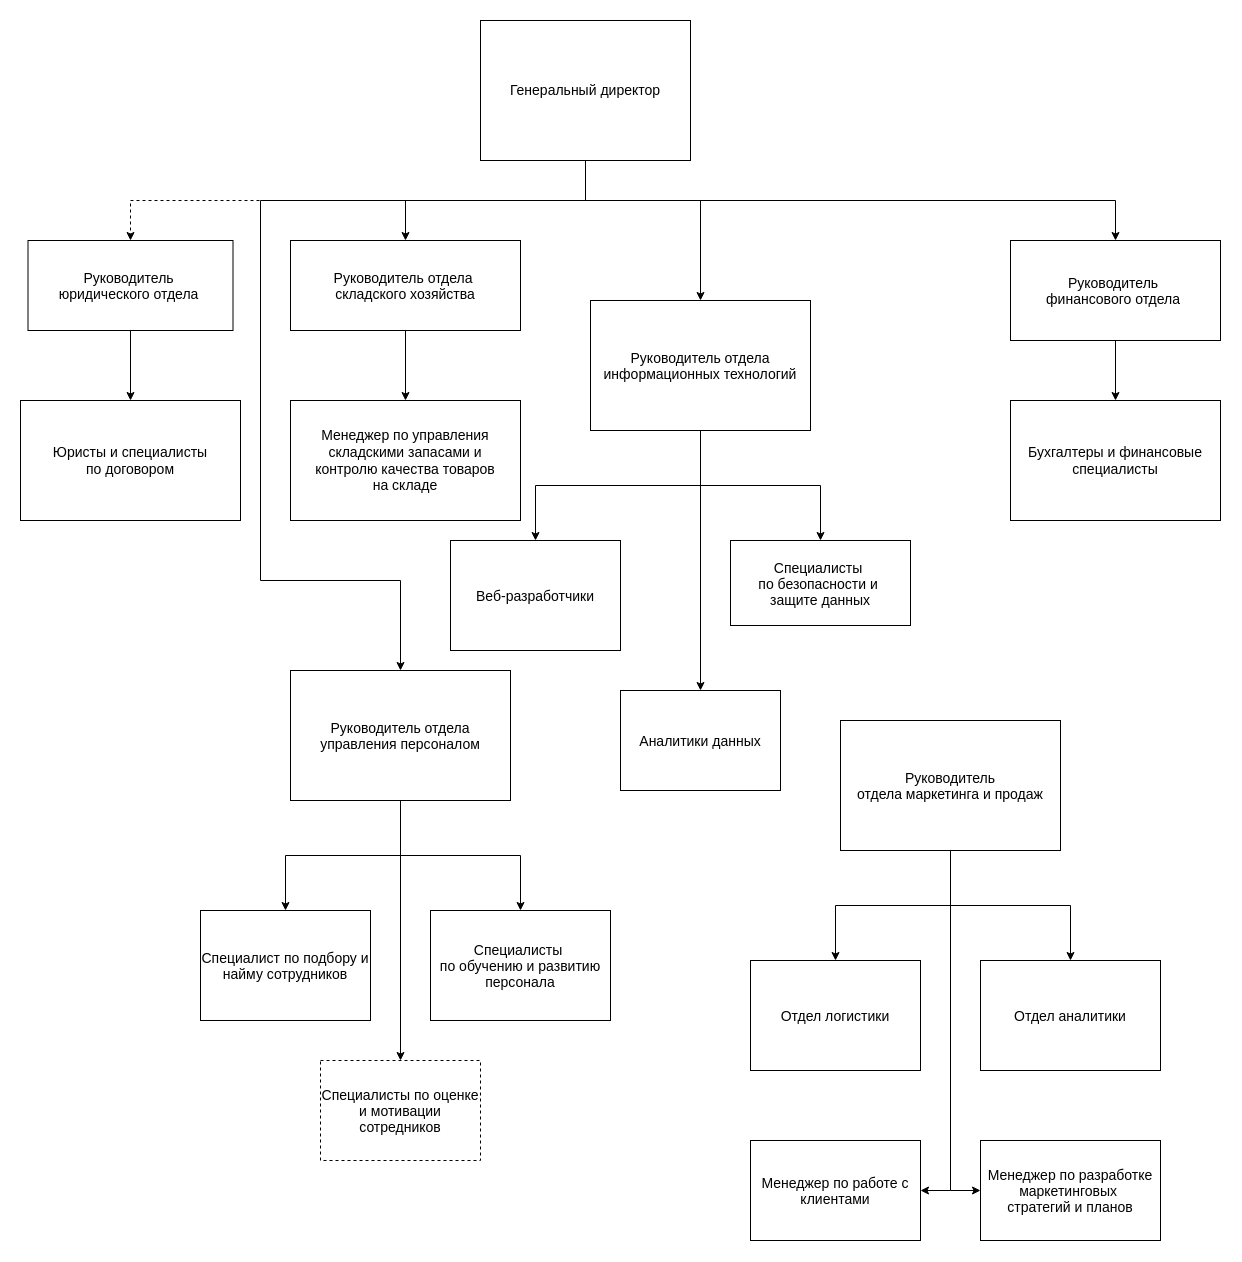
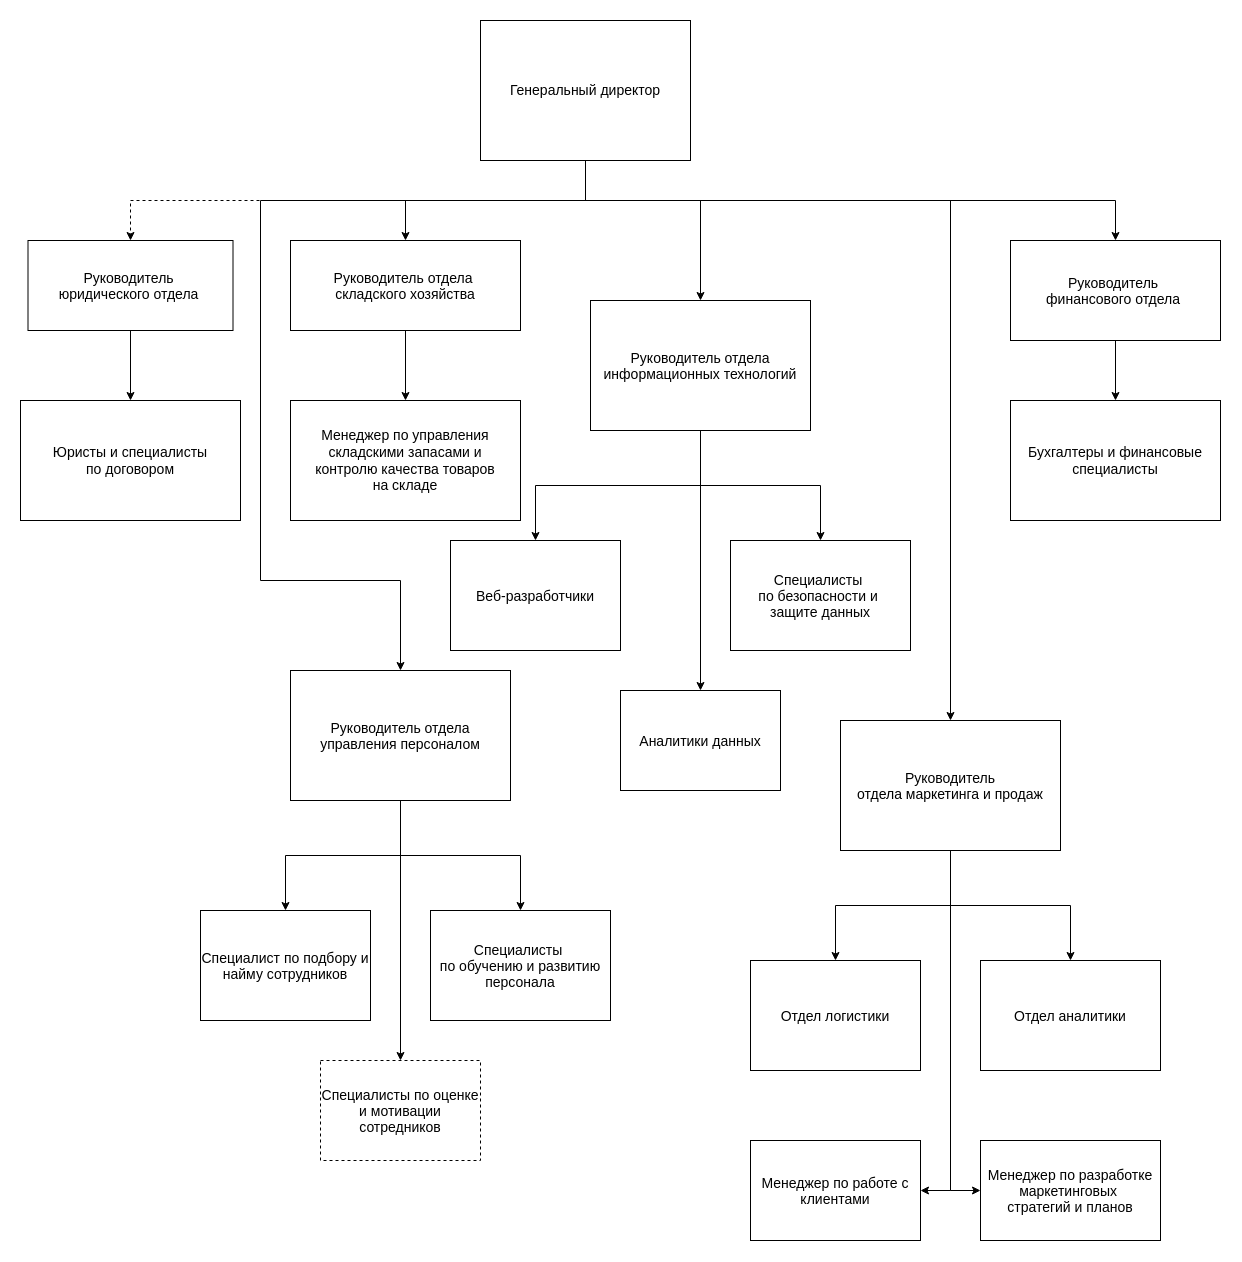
none -> (951, 458)
(821, 583) -> (821, 596)
